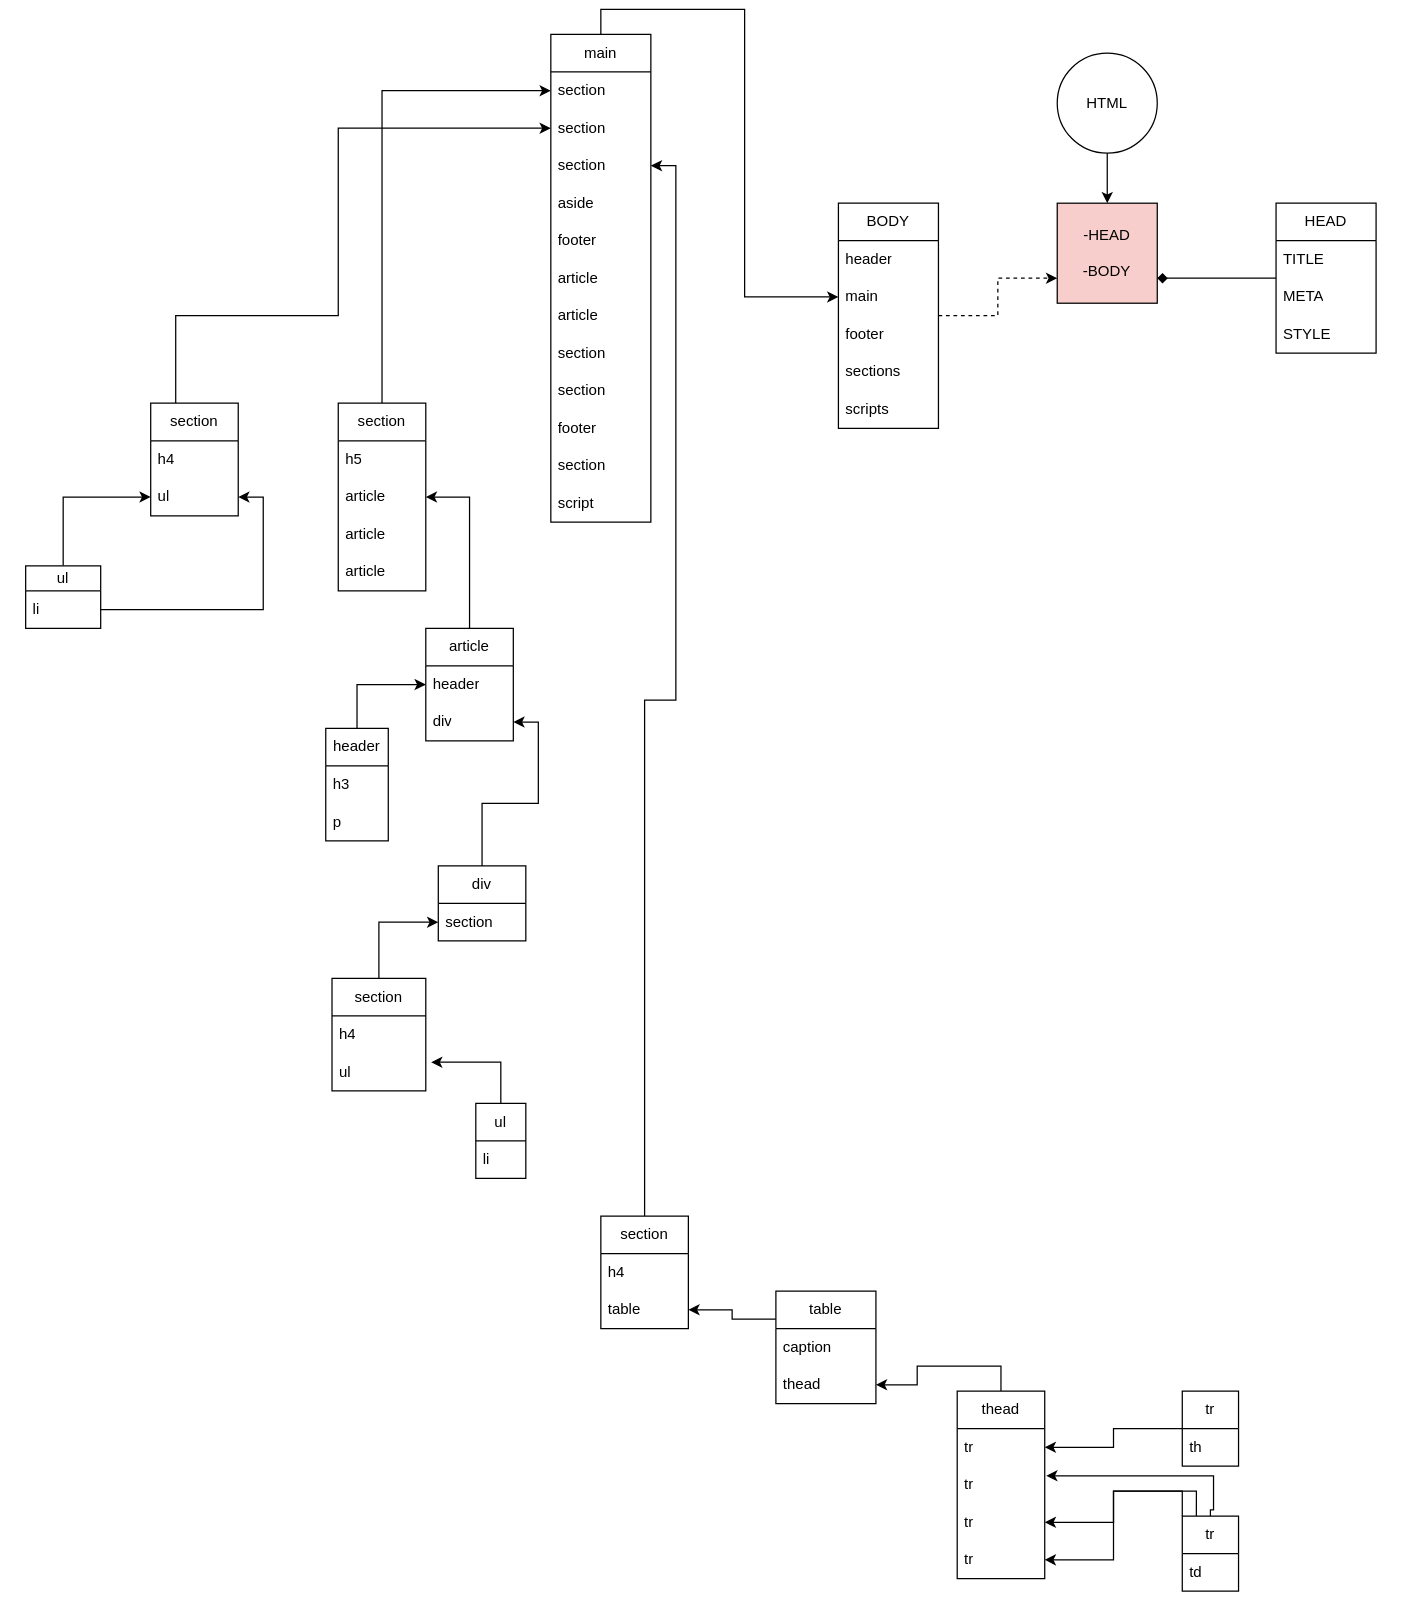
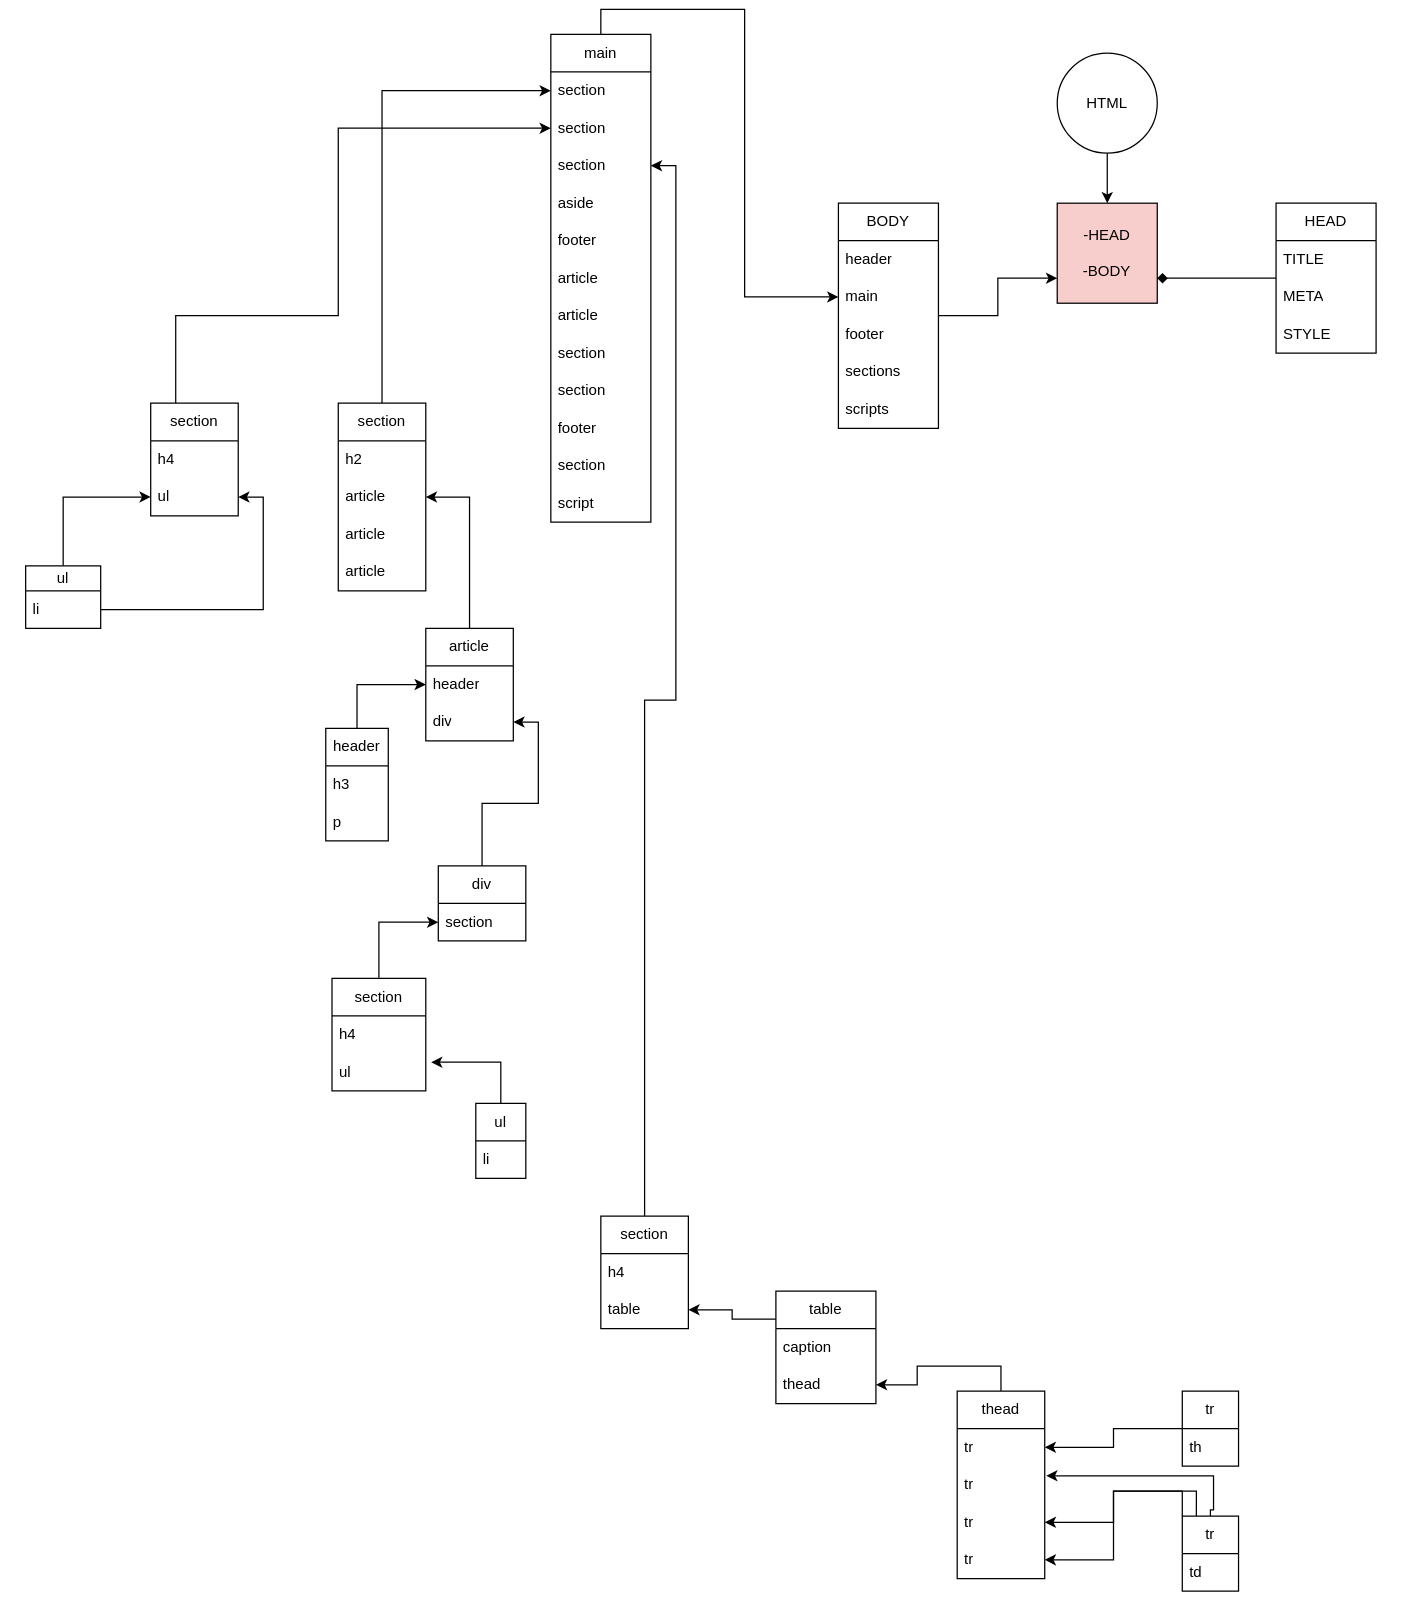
(998, 300) -> (998, 300)
(354, 459) -> (354, 459)
